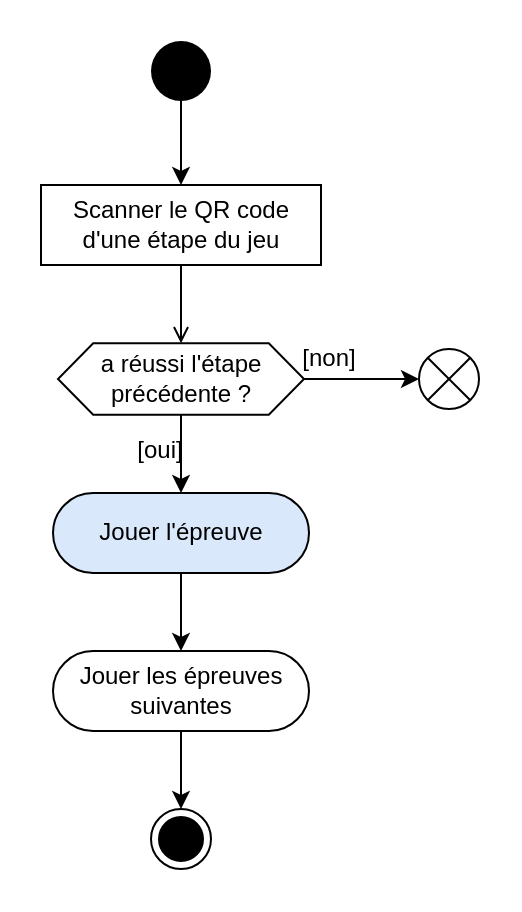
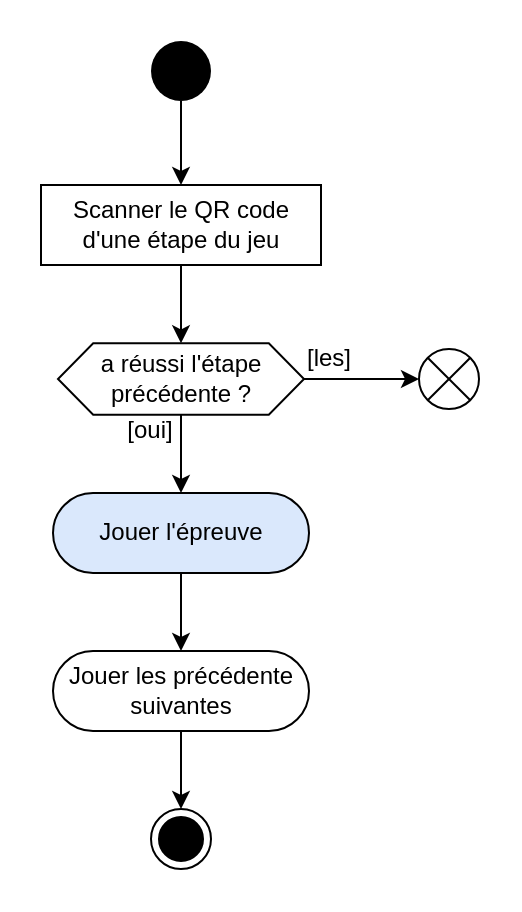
(181, 332) -> (181, 328)
(330, 359) -> (330, 359)
(161, 452) -> (151, 432)
(182, 691) -> (182, 691)
